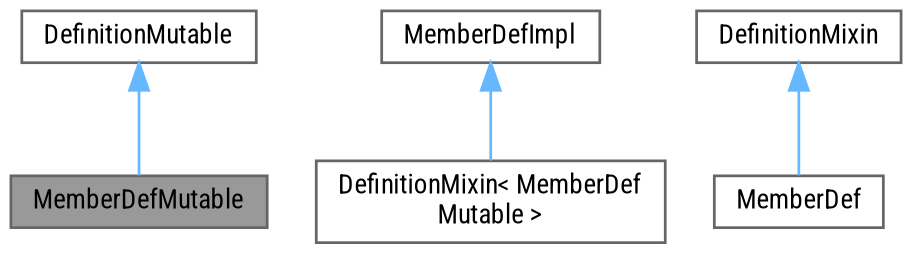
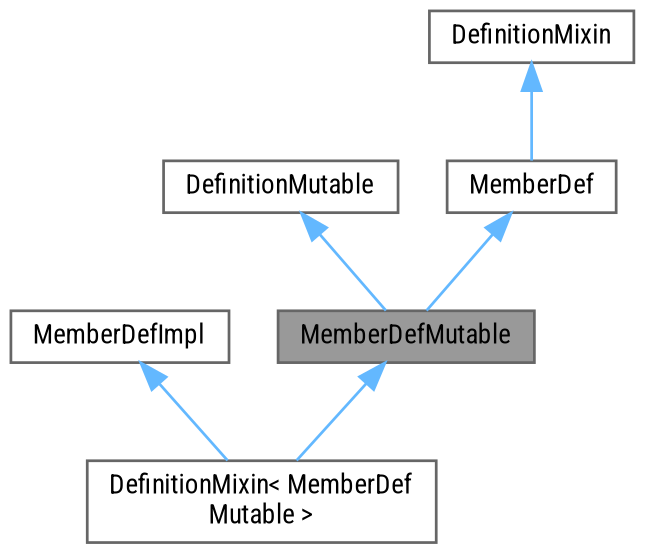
none -> (460, 273)
none -> (332, 422)
